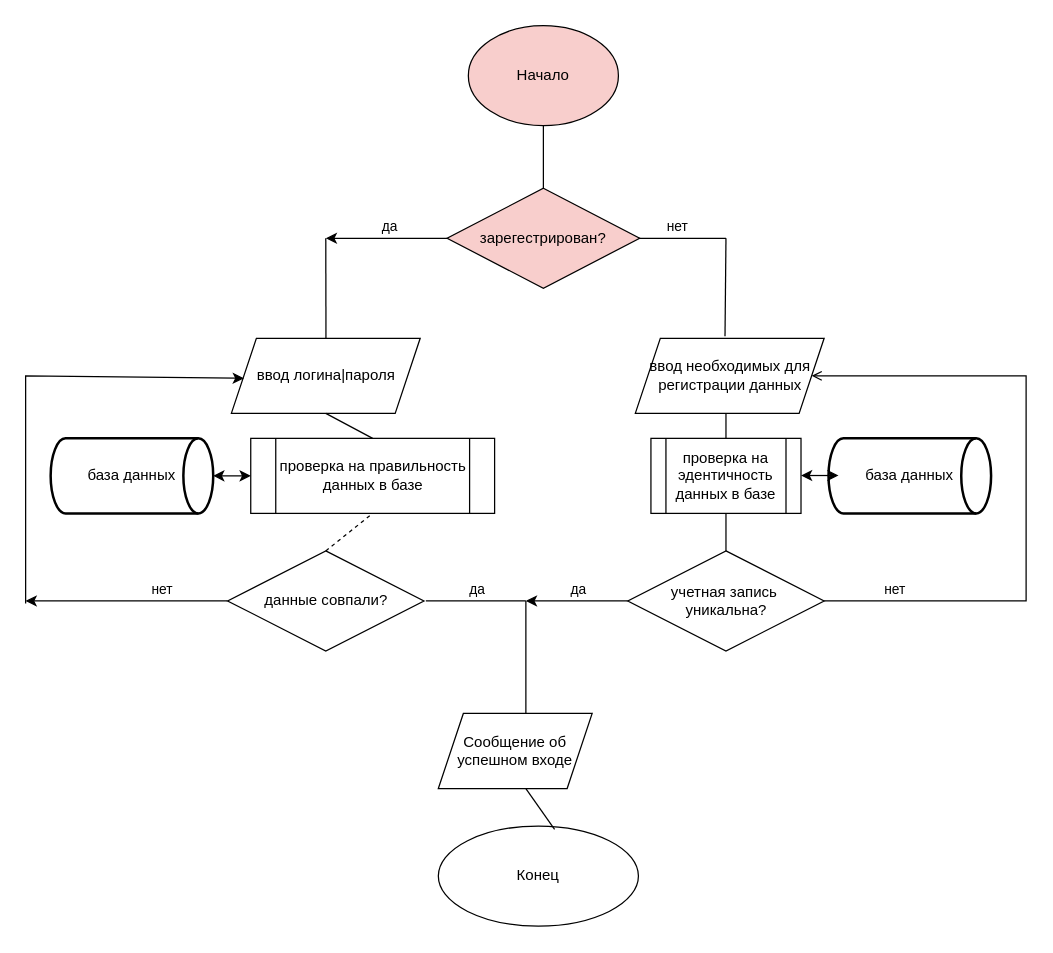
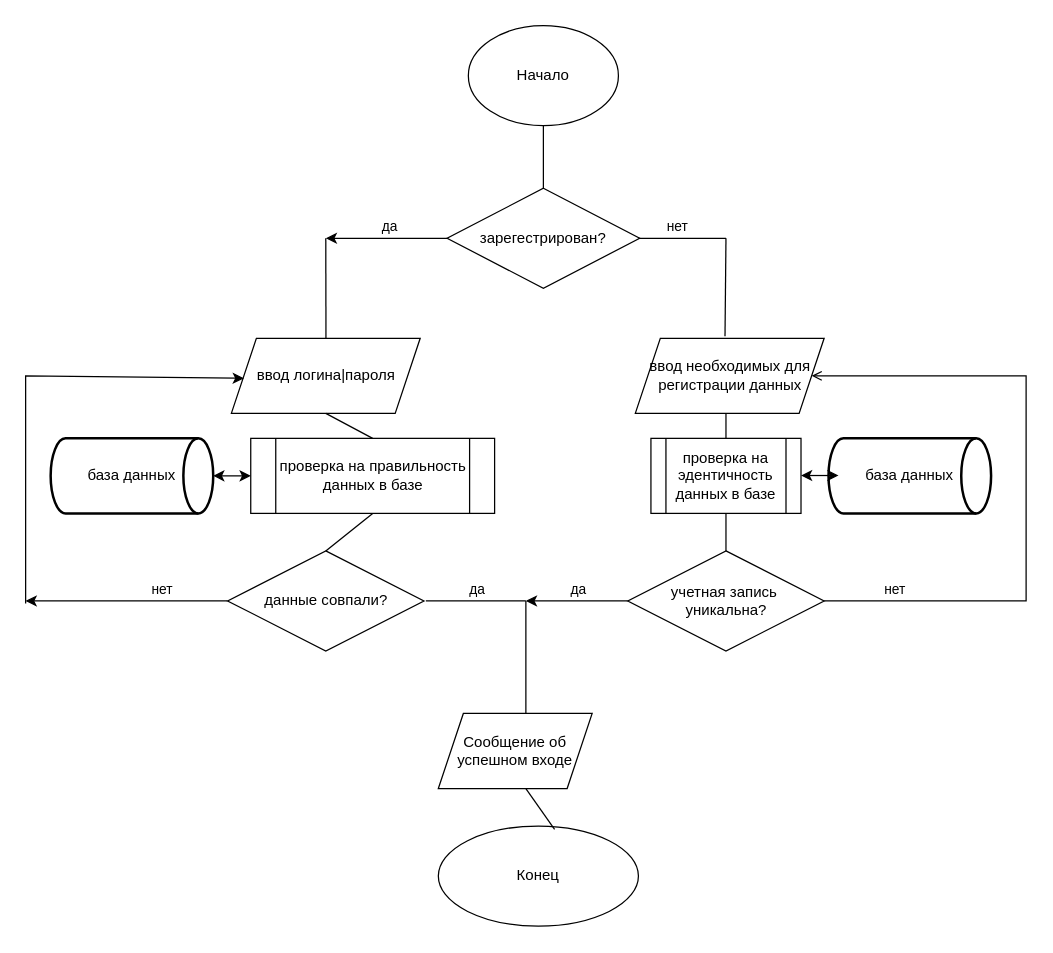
(543, 76) -> (543, 76)
(543, 238) -> (543, 238)
(350, 531) -> (350, 531)
